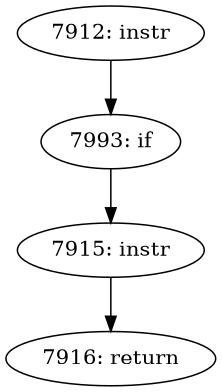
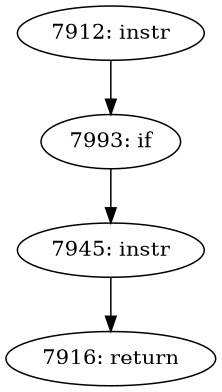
(111, 250) -> (111, 250)
